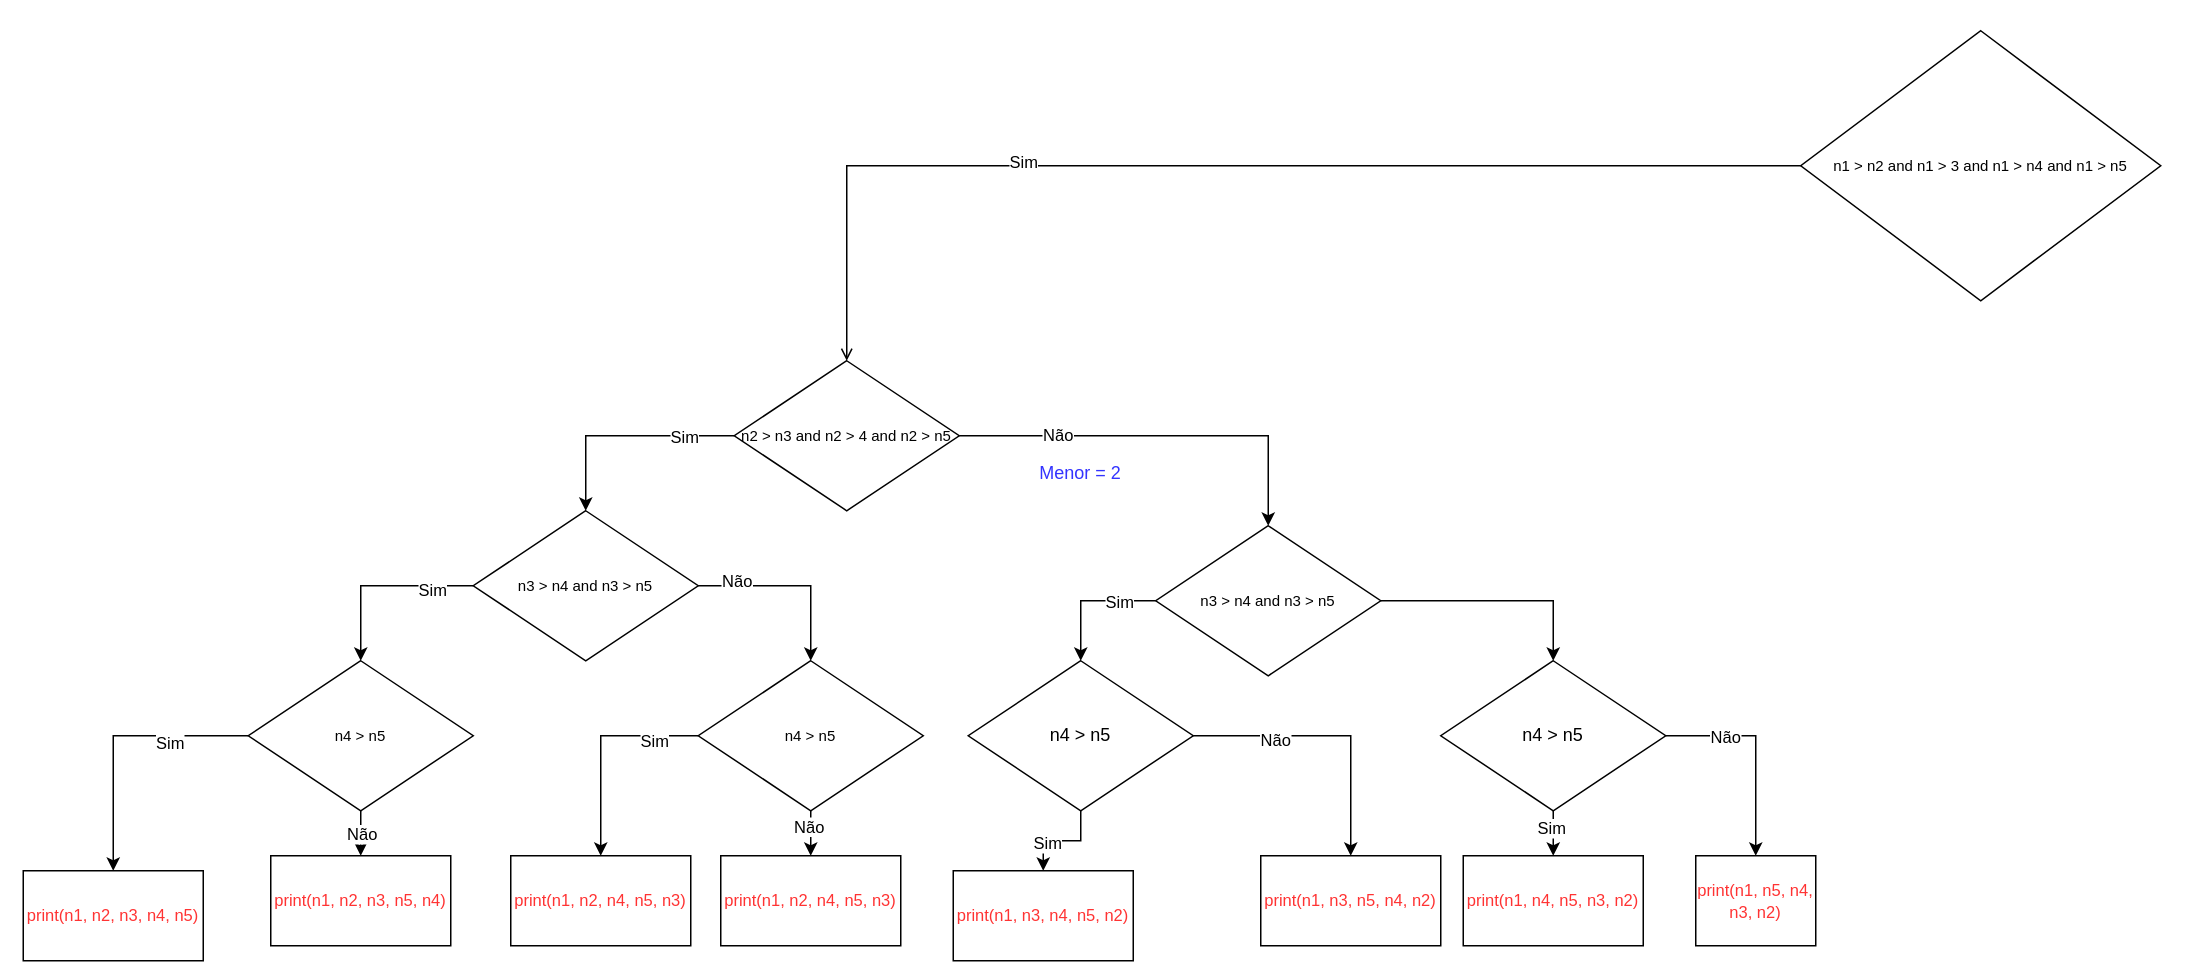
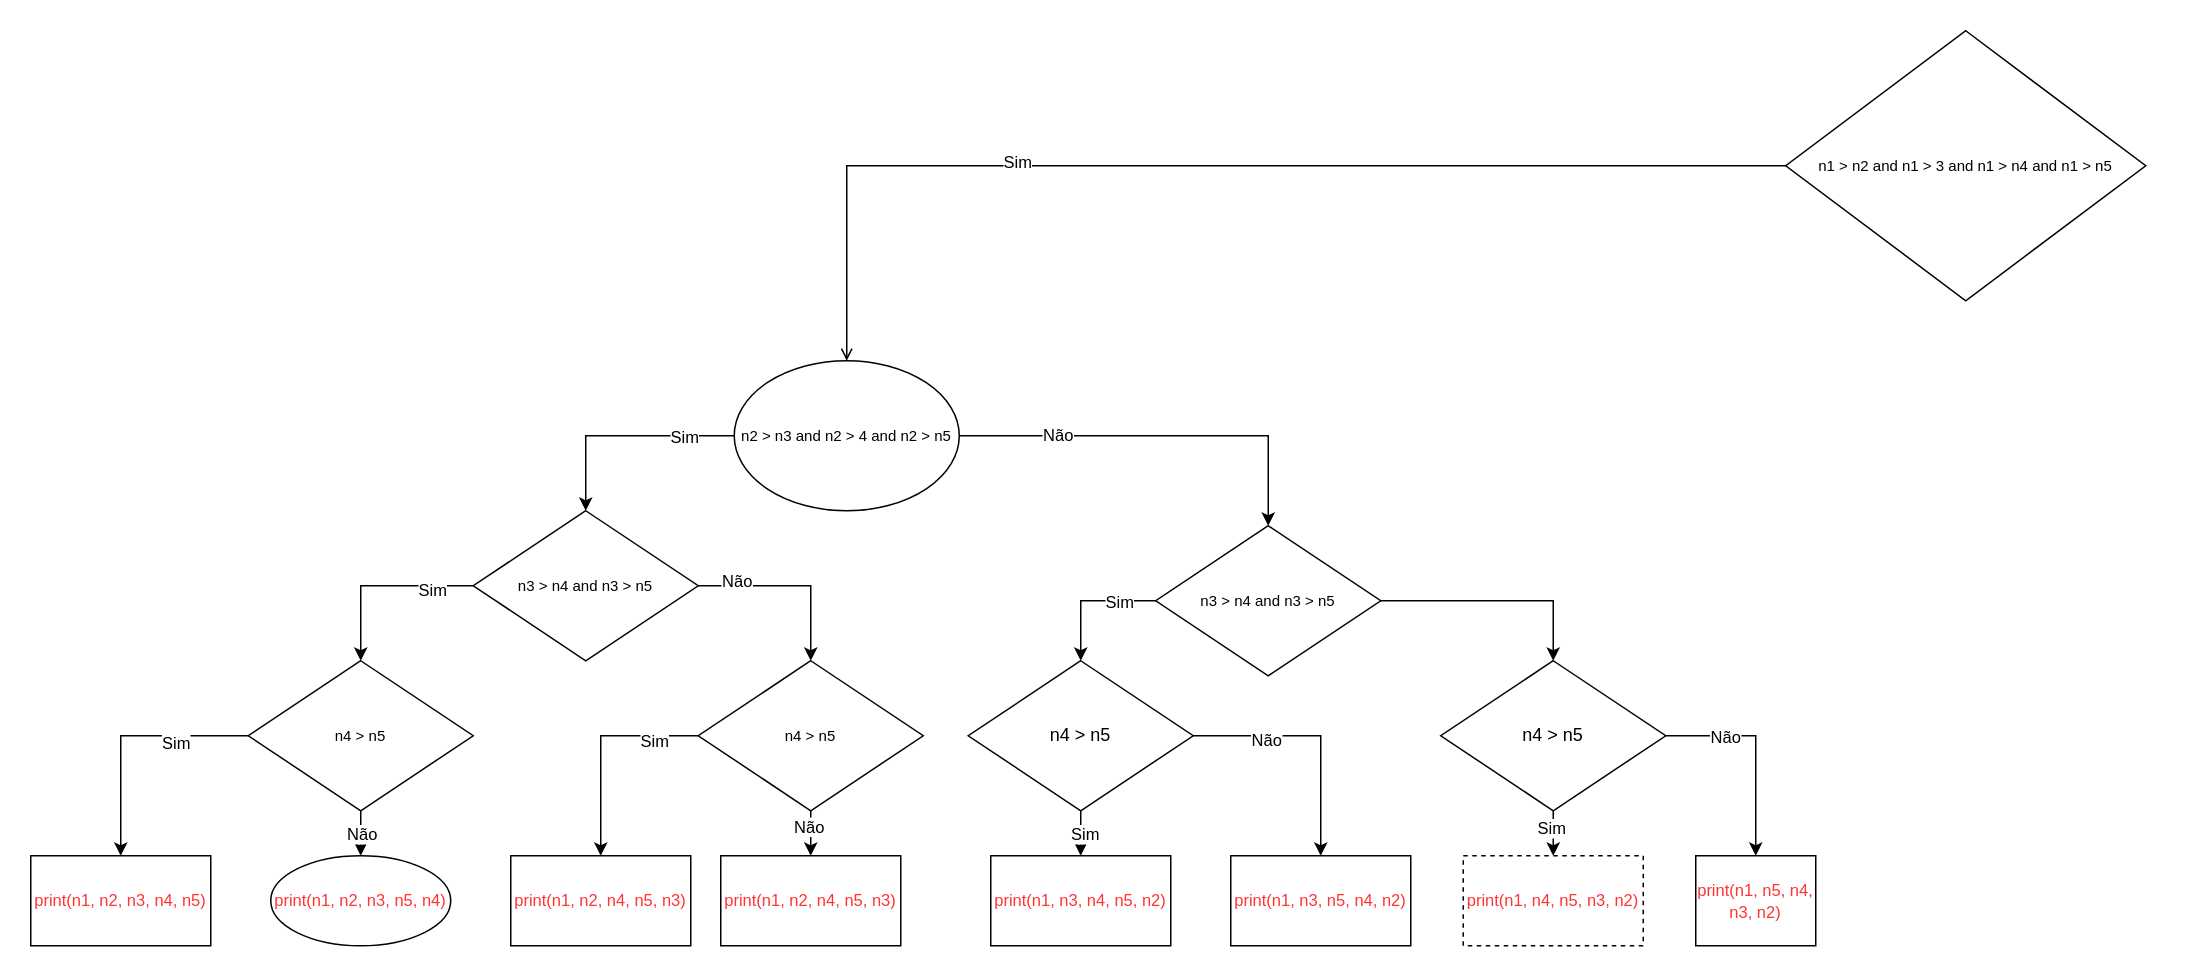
(1981, 166) -> (1966, 166)
(847, 436) -> (847, 436)
(1081, 473) -> none
(361, 901) -> (361, 901)
(1351, 901) -> (1321, 901)
(1553, 901) -> (1553, 901)
(113, 916) -> (121, 901)
(1043, 916) -> (1081, 901)
